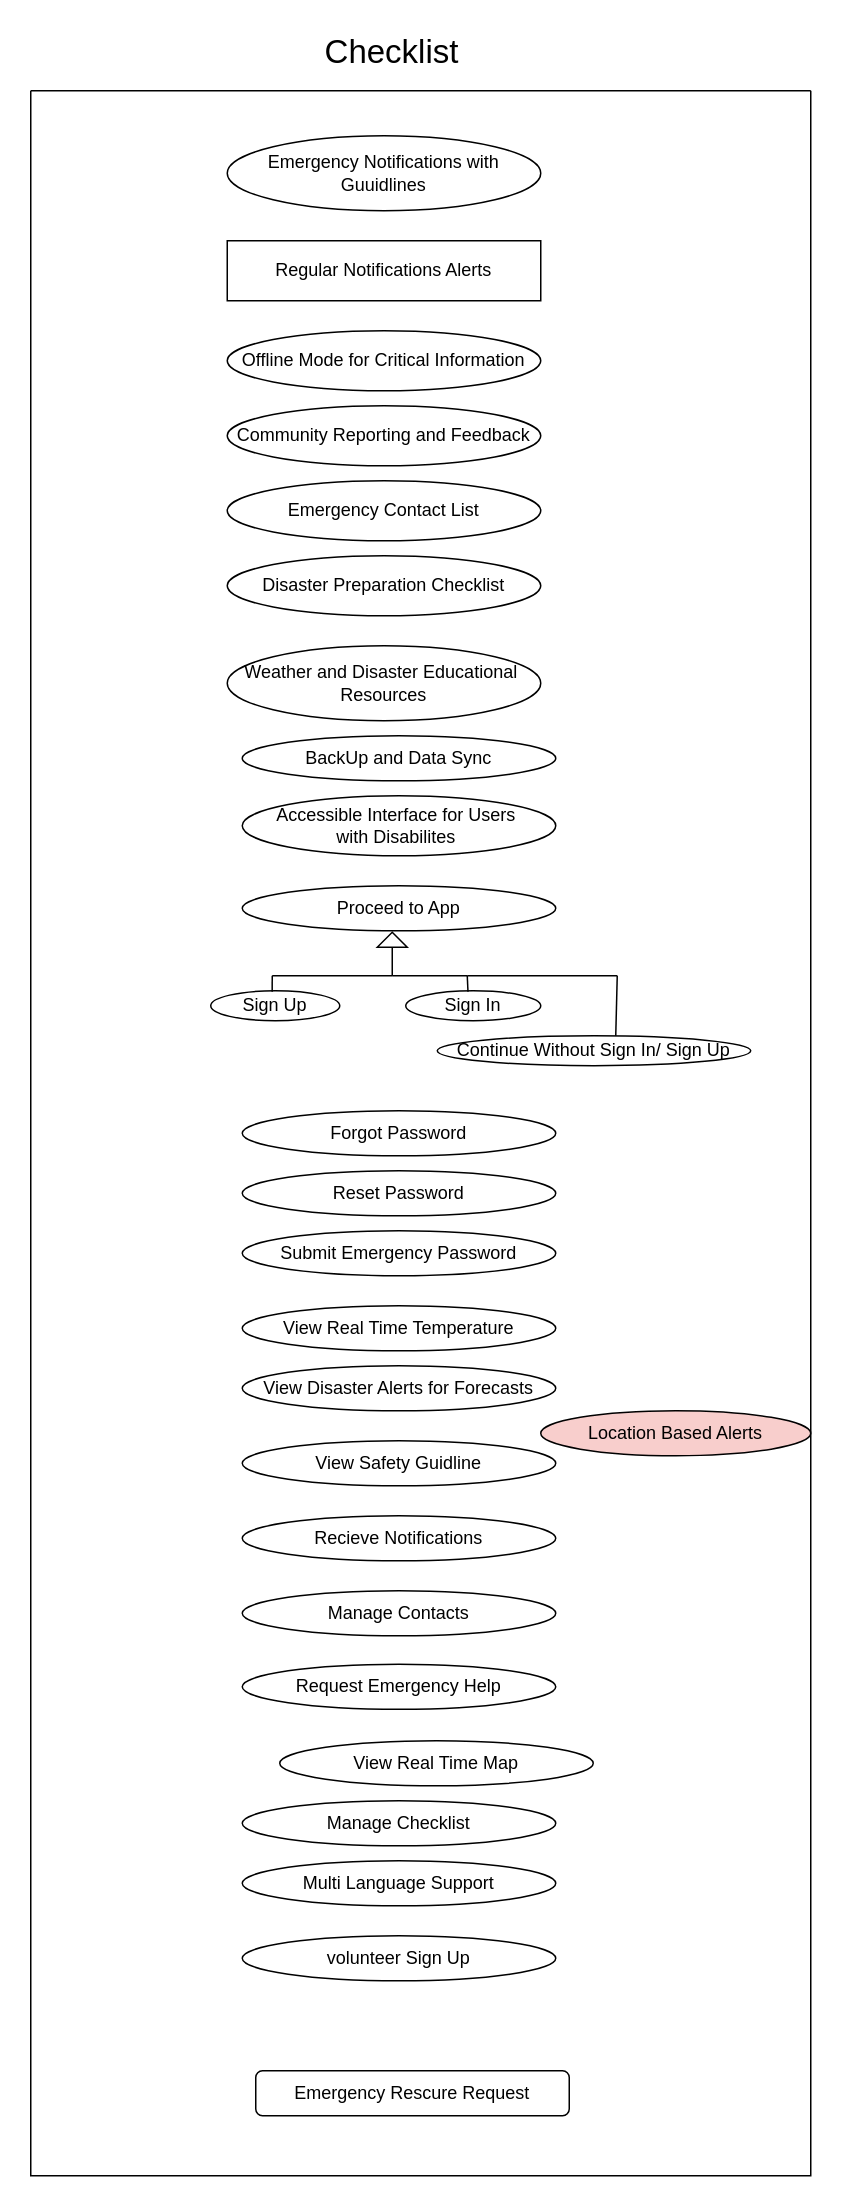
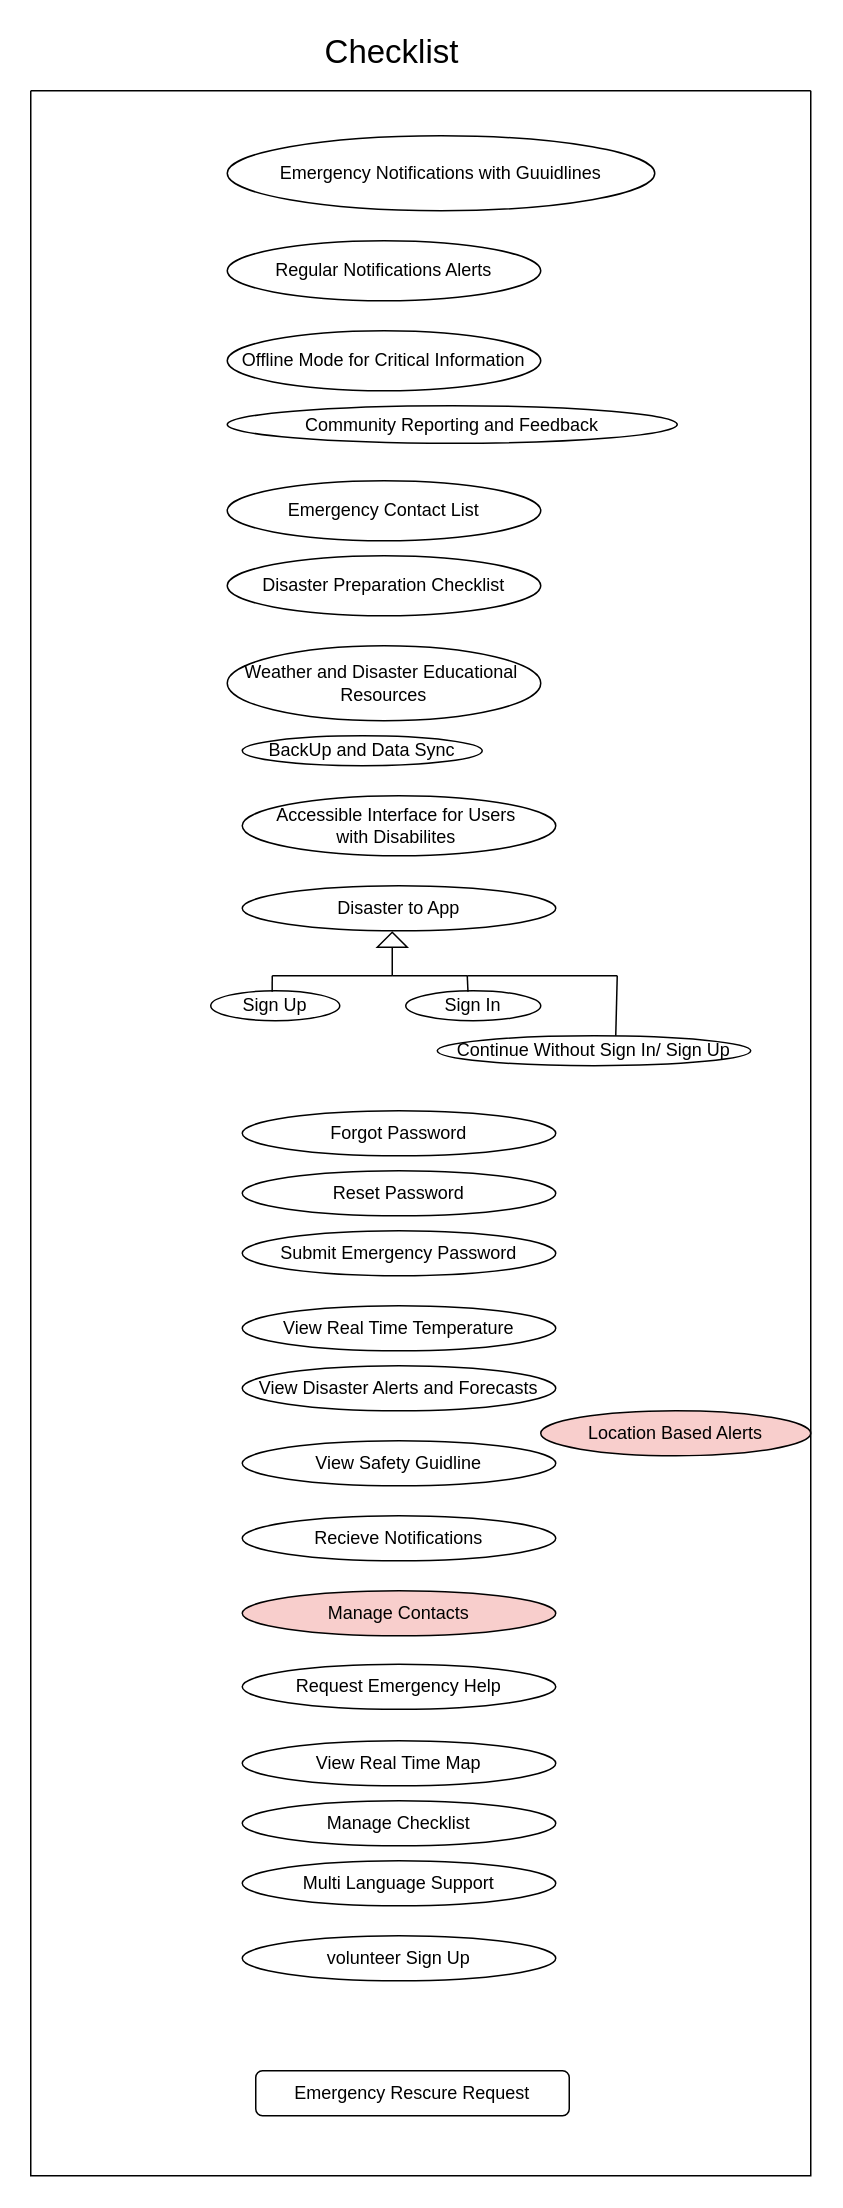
(384, 173) -> (441, 173)
(384, 271) -> (384, 271)
(384, 436) -> (452, 425)
(399, 758) -> (362, 751)
(399, 908) -> (399, 908)
(399, 1388) -> (399, 1388)
(399, 1613) -> (399, 1613)
(437, 1763) -> (399, 1763)
